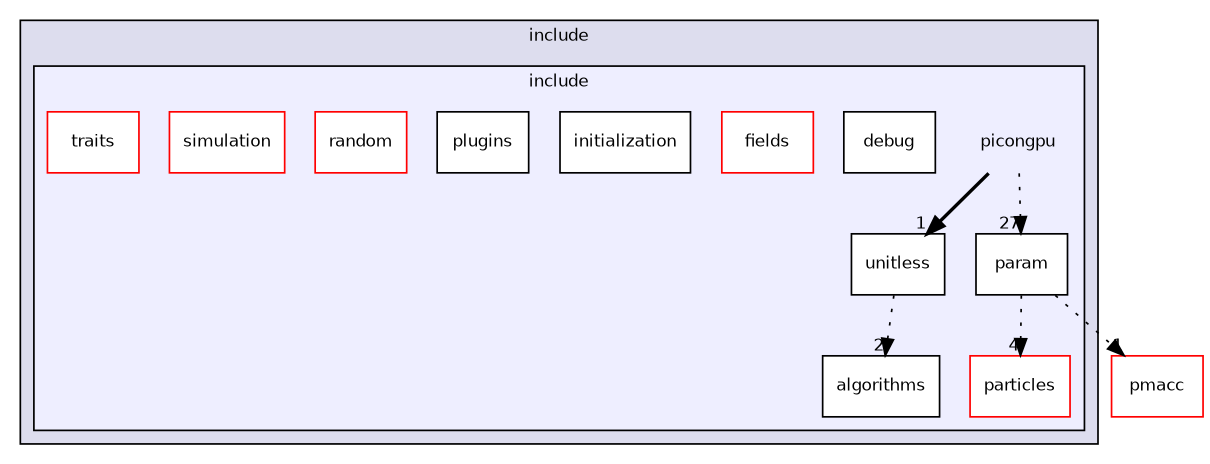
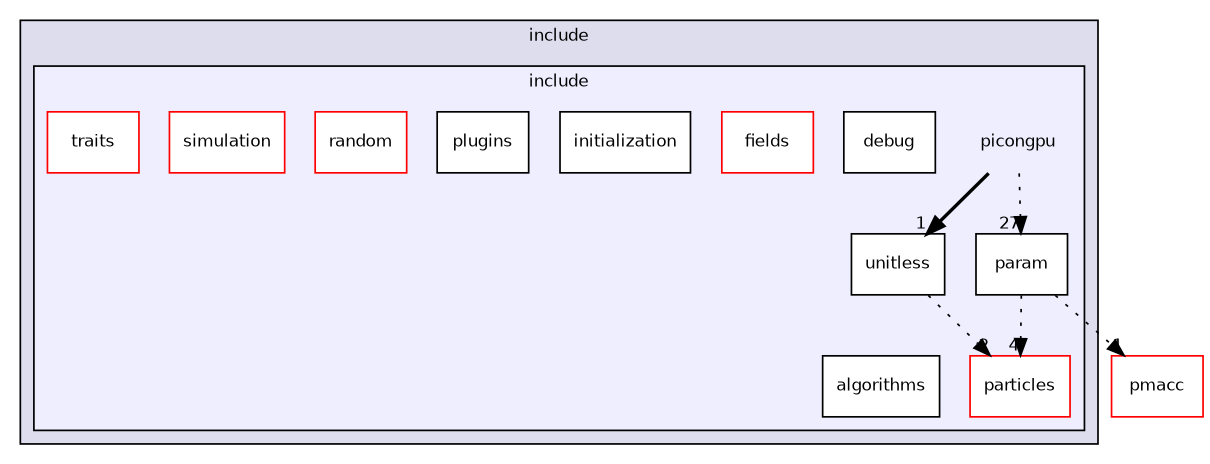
(891, 317) -> (953, 319)
